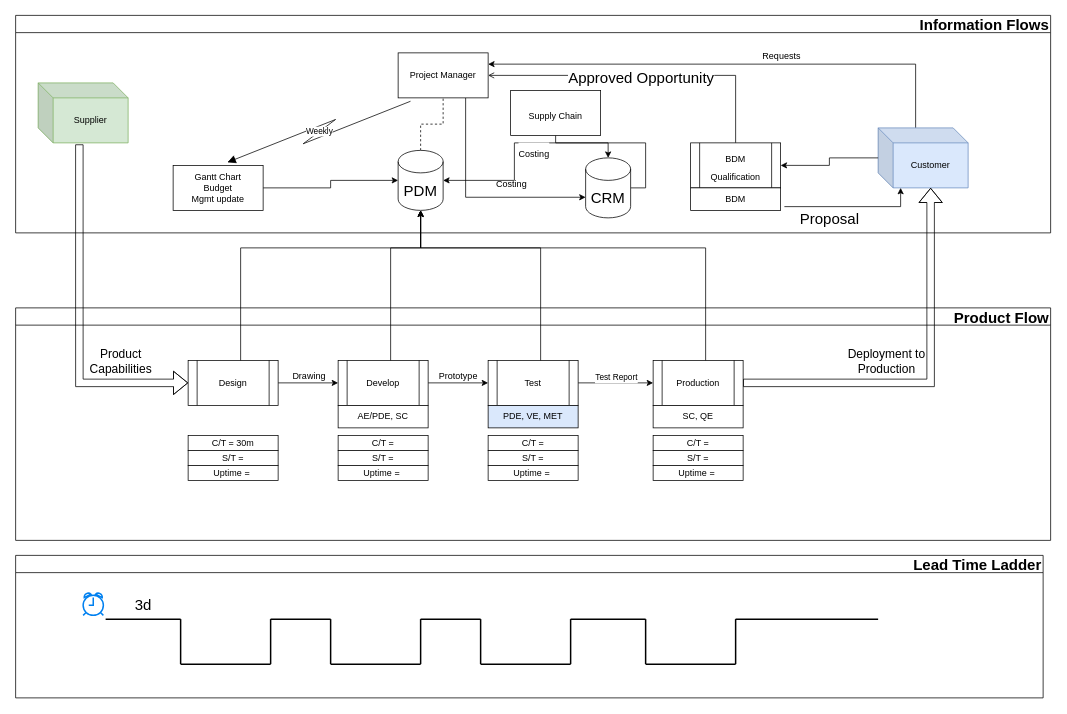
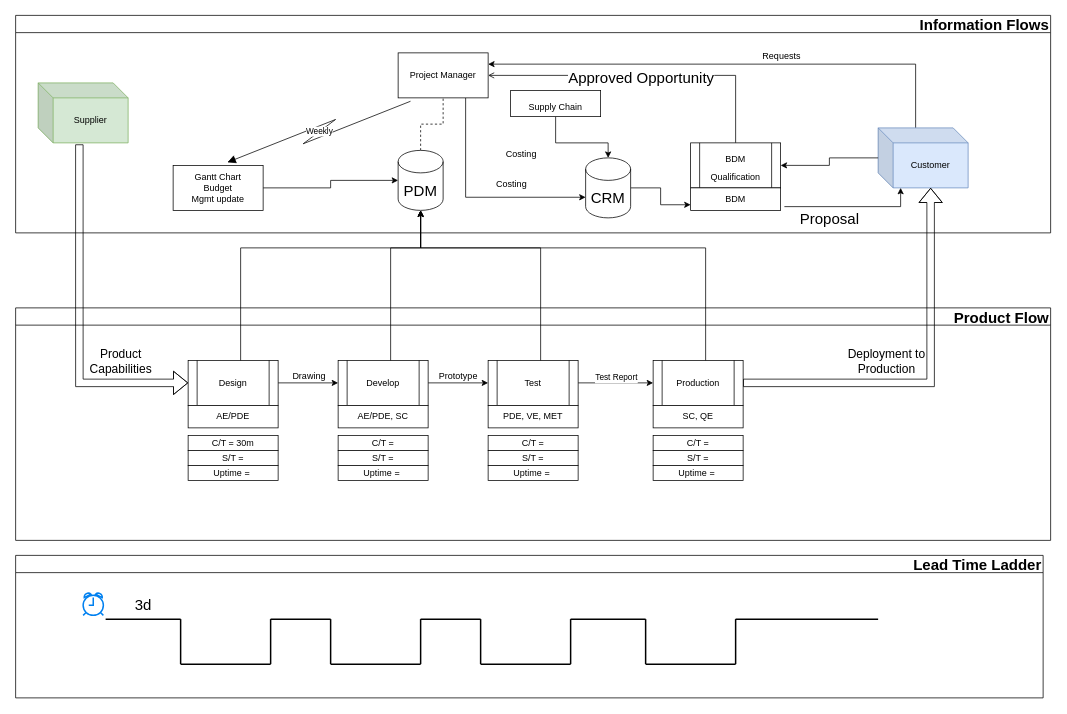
(555, 113) -> (555, 104)
(501, 180) -> (663, 205)
none -> (233, 417)
(533, 417) -> (533, 417)
